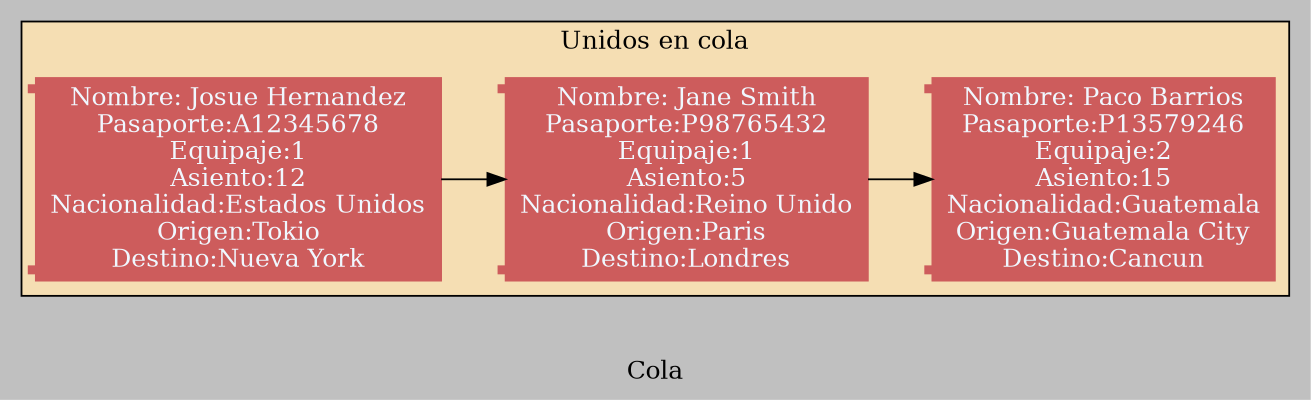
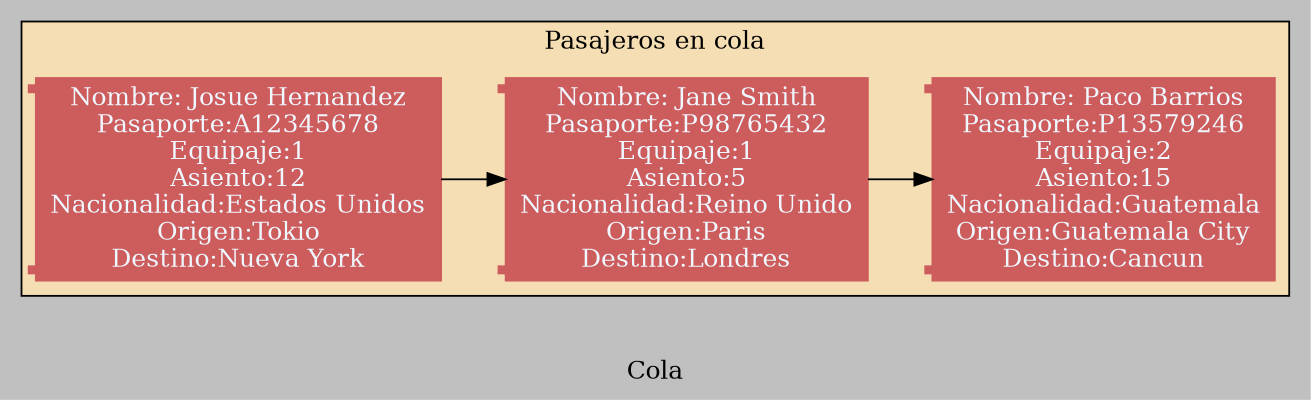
(655, 42) -> (655, 42)
